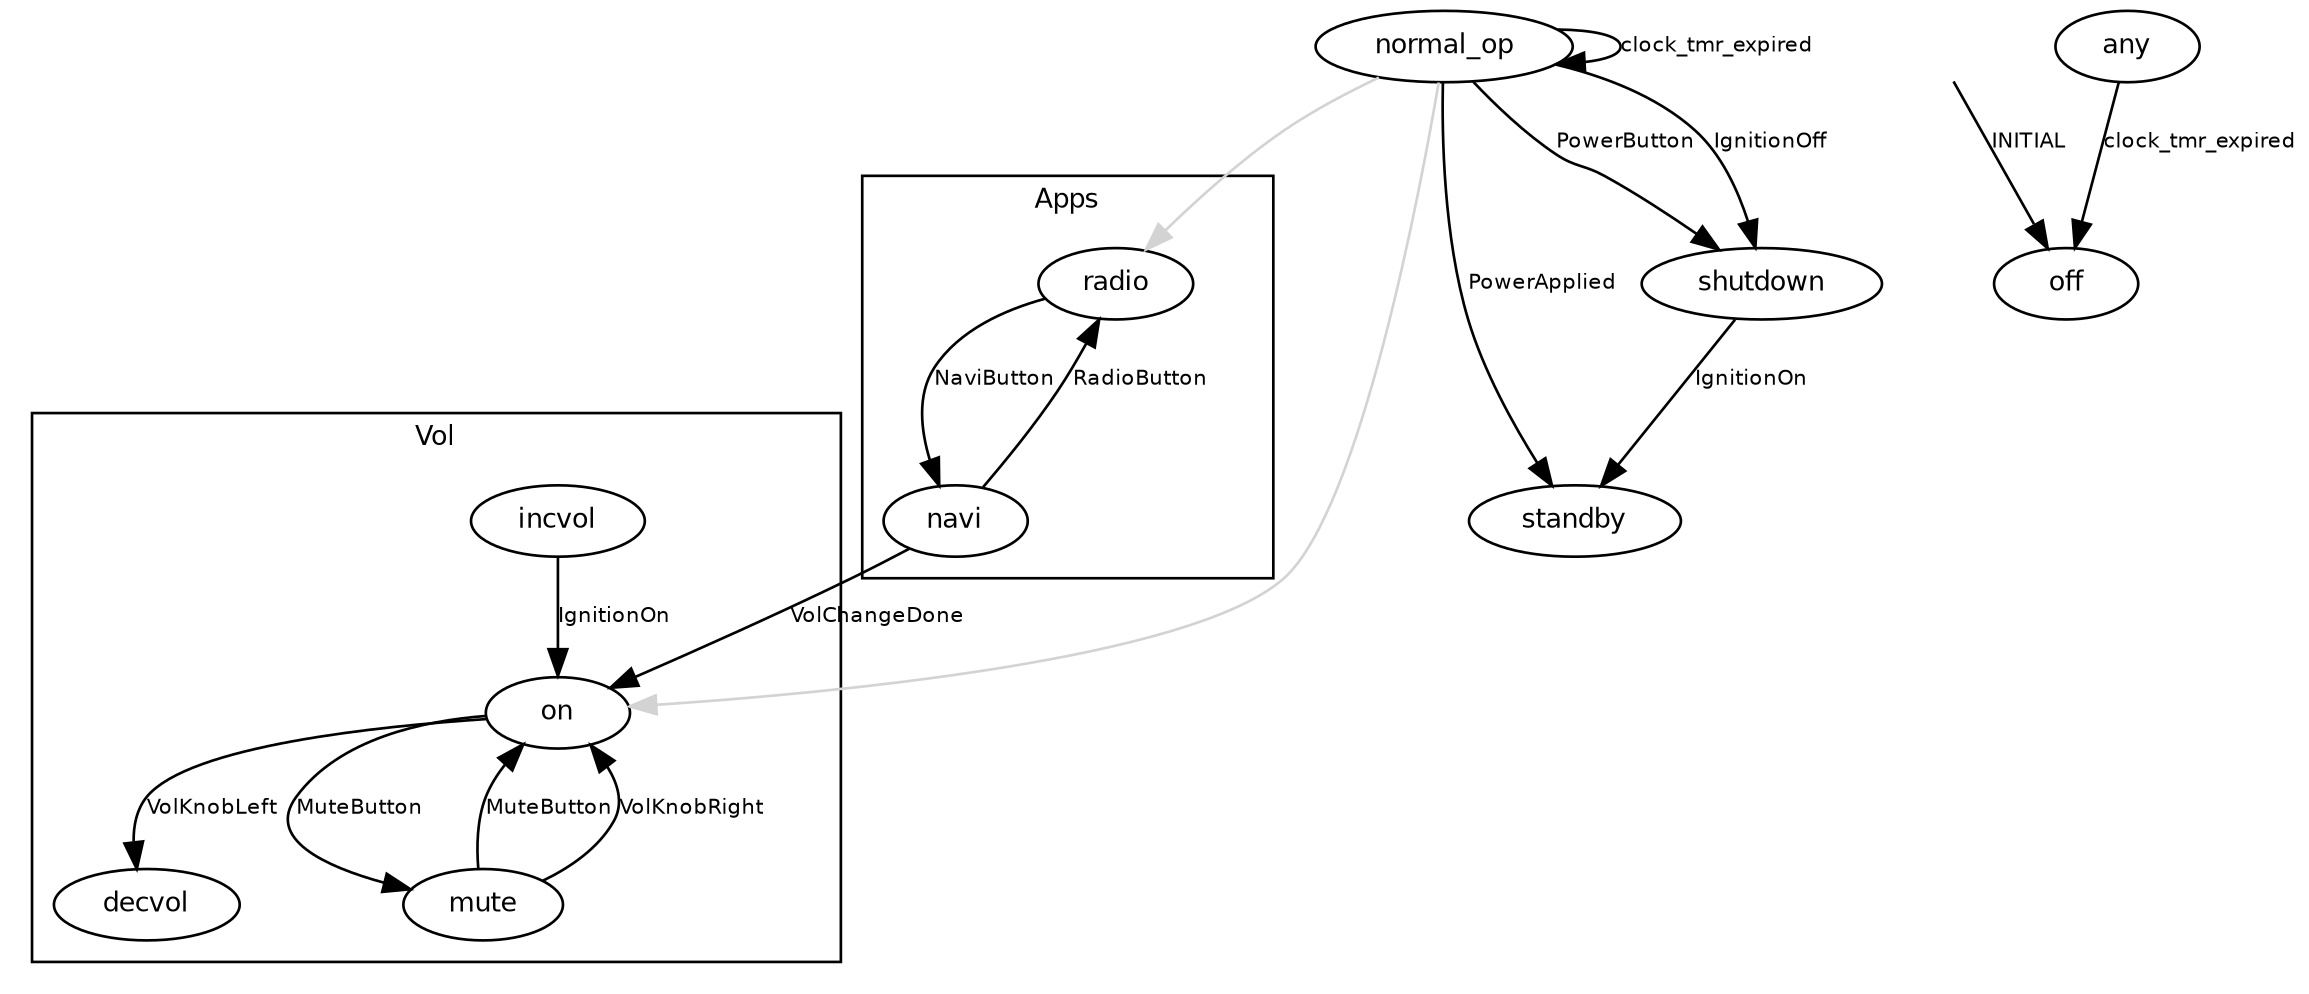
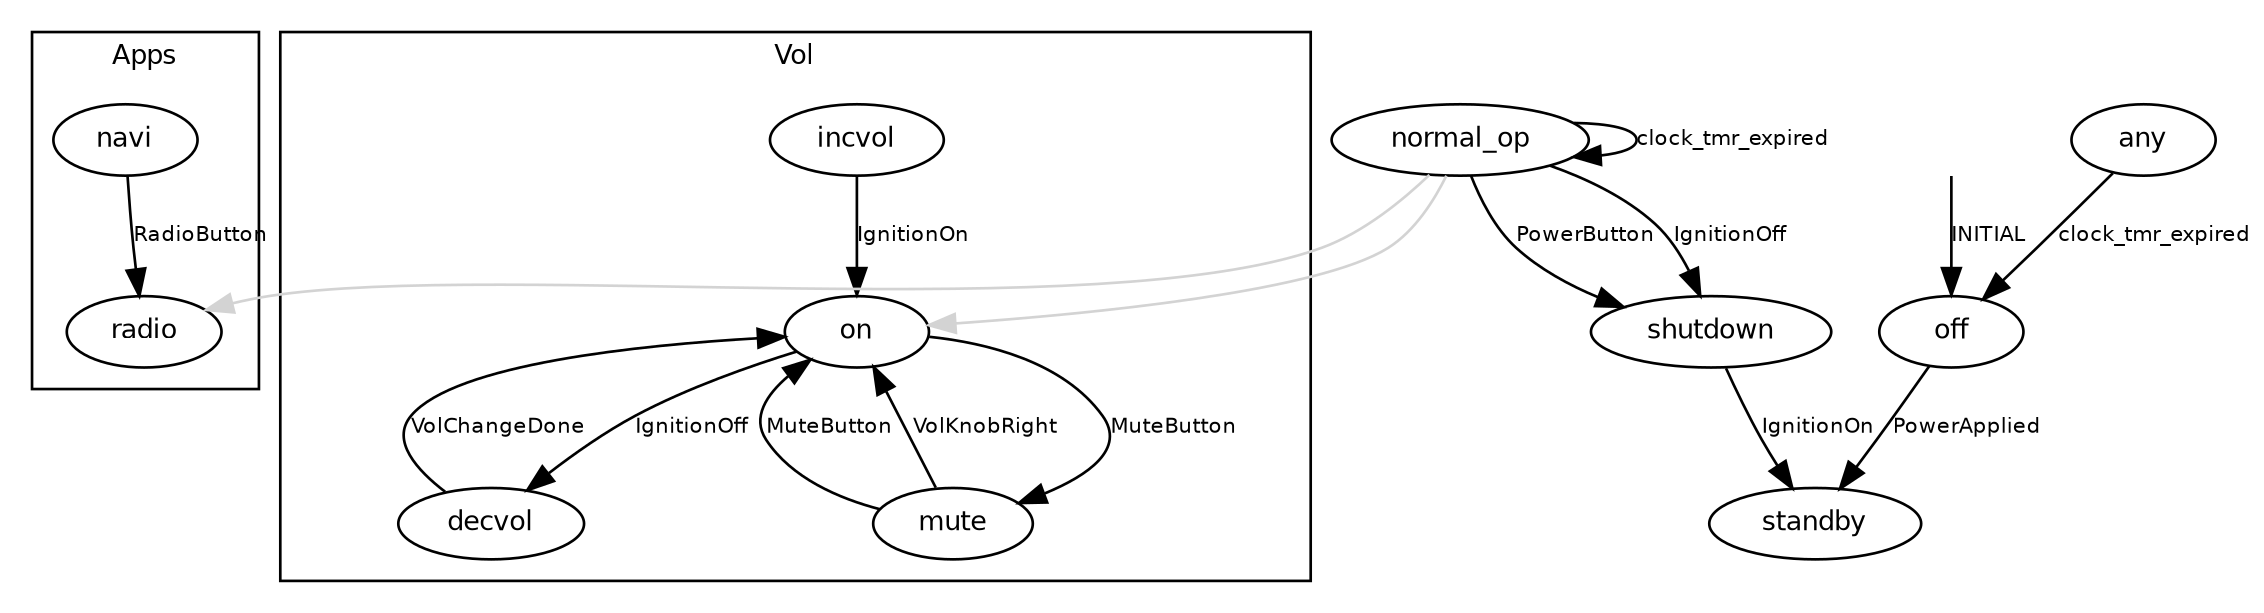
(1459, 281) -> (1893, 417)
(946, 353) -> none
(773, 615) -> (533, 365)
(212, 809) -> (693, 428)
